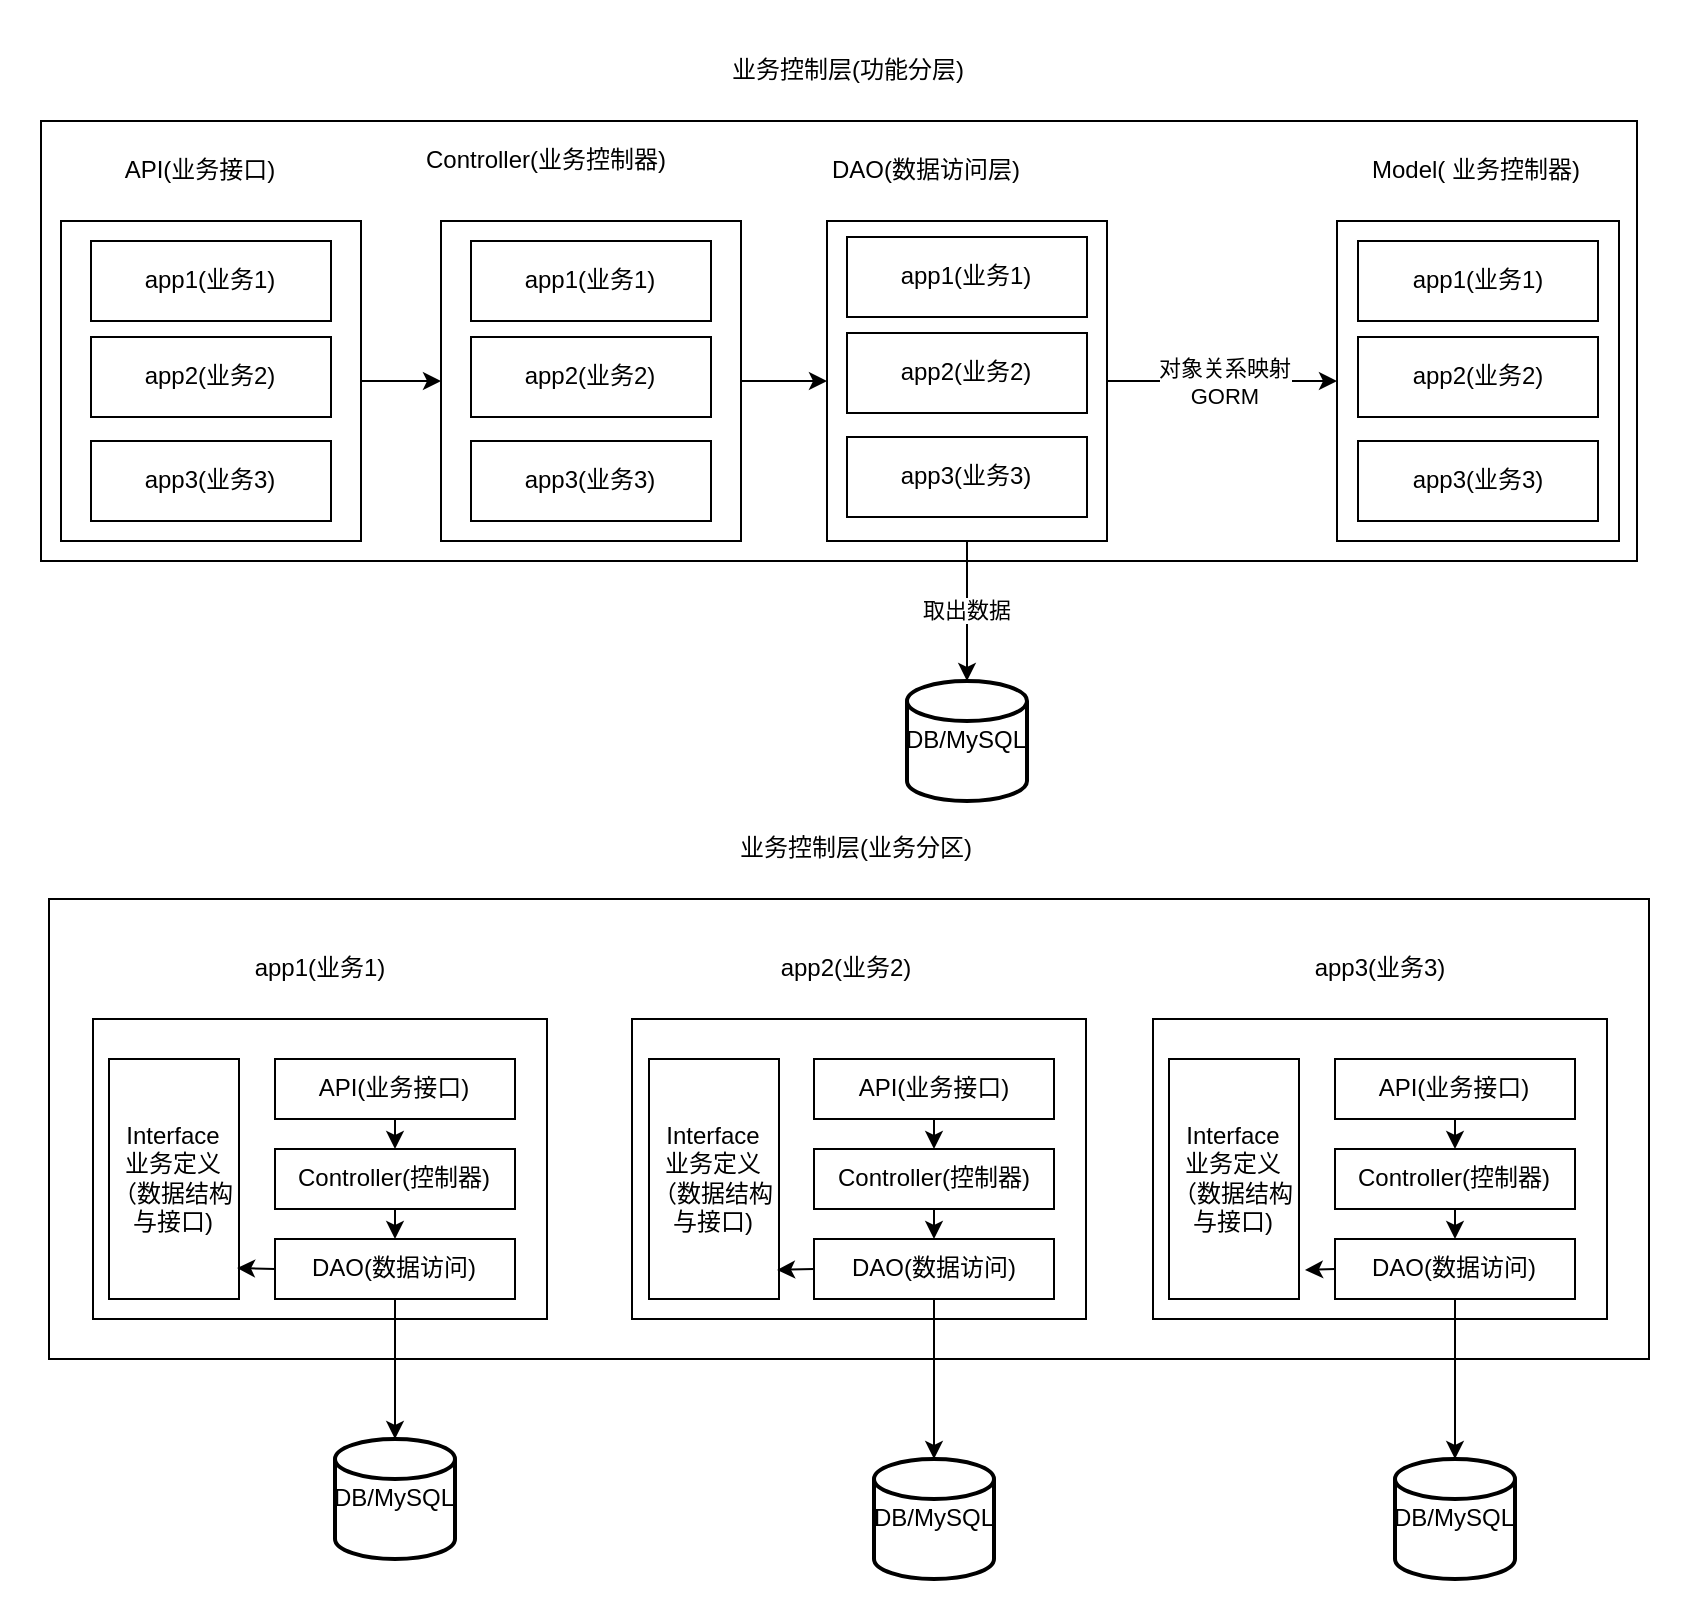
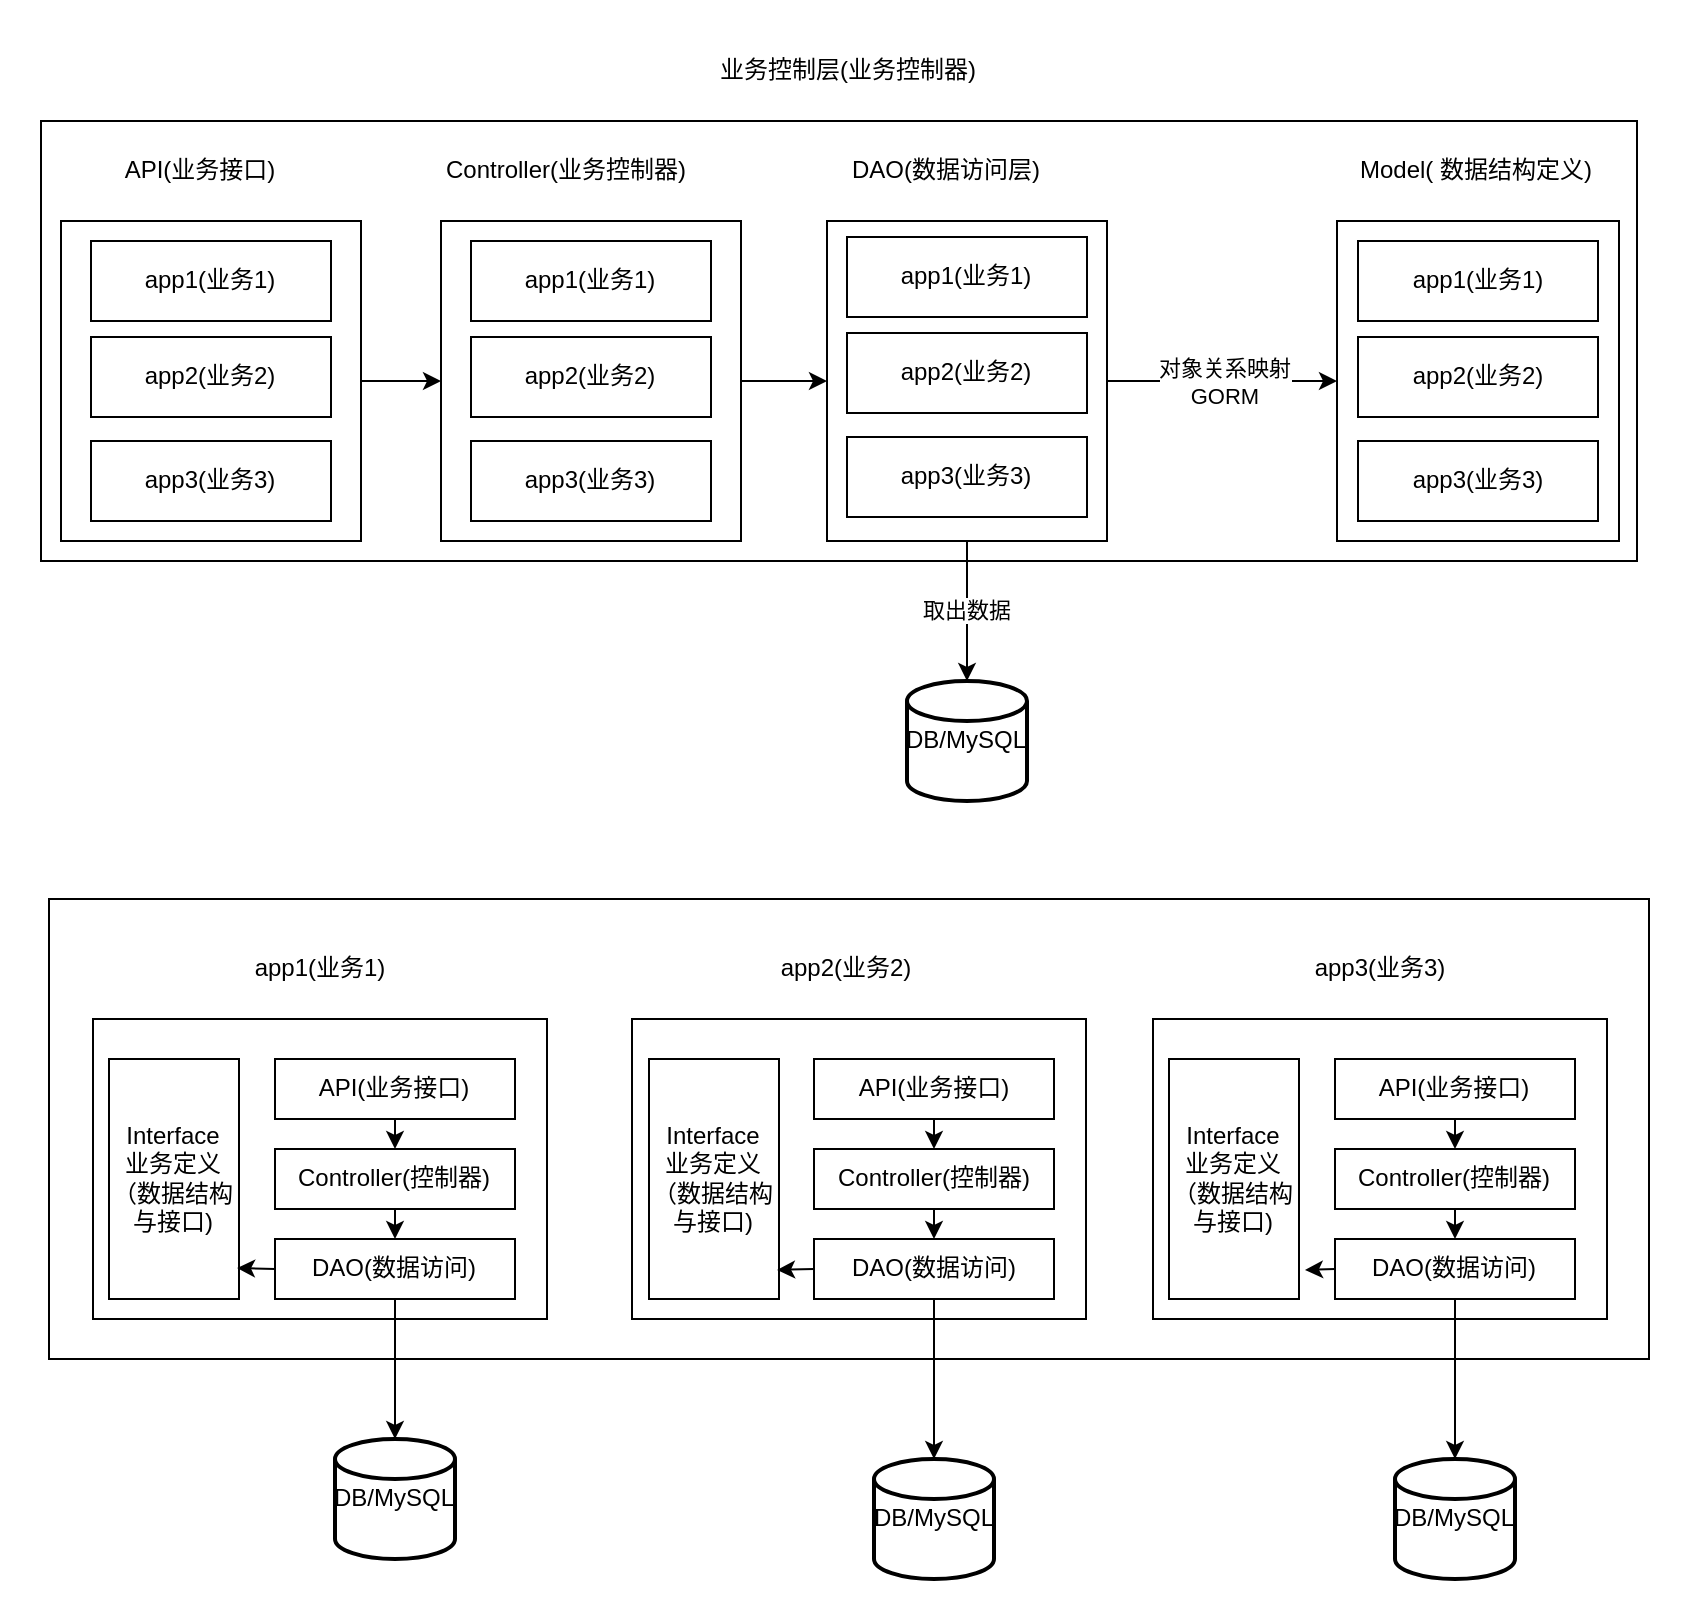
(849, 71) -> (849, 71)
(547, 161) -> (567, 171)
(927, 171) -> (947, 171)
(1477, 171) -> (1477, 171)
(857, 849) -> none
